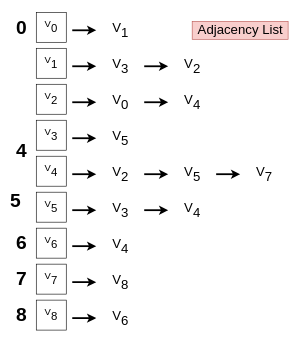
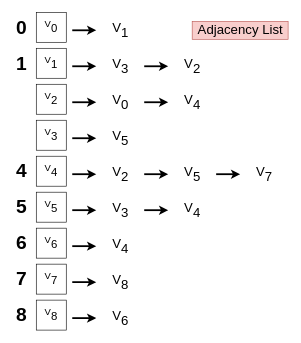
none -> (21, 63)
(21, 150) -> (21, 171)
(15, 201) -> (21, 207)
